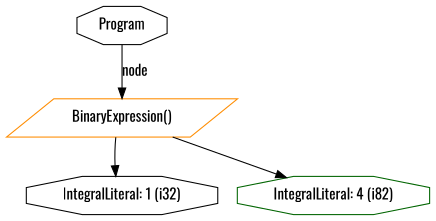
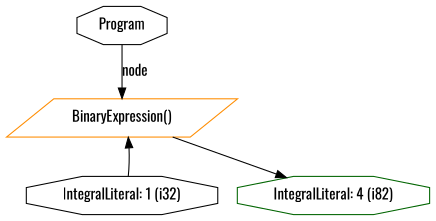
(115, 151) -> (129, 162)
